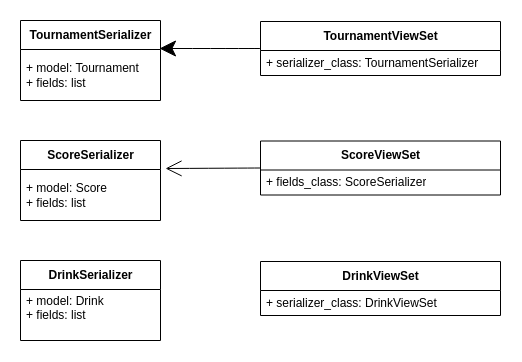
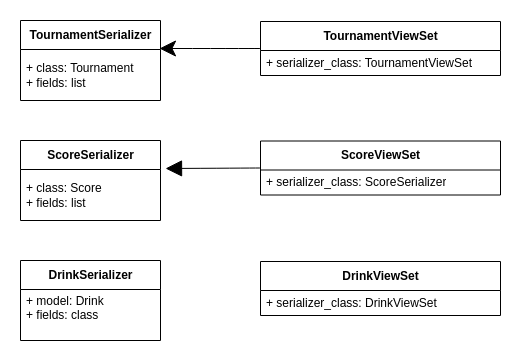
(385, 64) -> (378, 64)
(84, 76) -> (84, 76)
(176, 168) -> (183, 168)
(357, 183) -> (369, 183)
(67, 196) -> (67, 196)
(66, 316) -> (68, 316)
